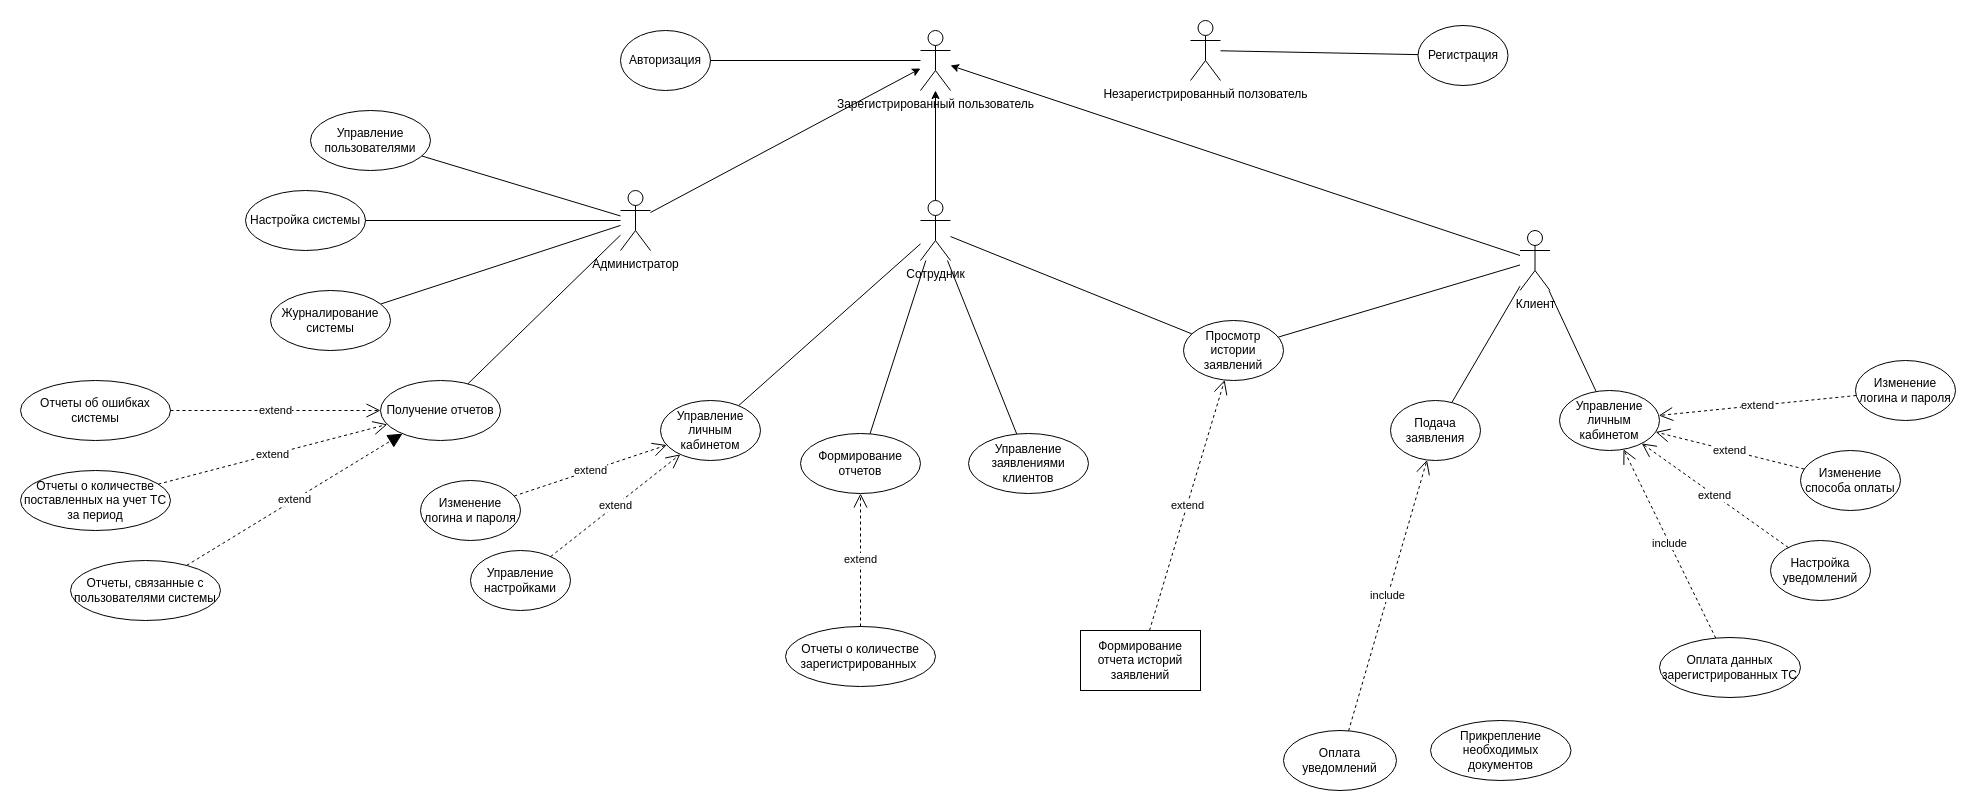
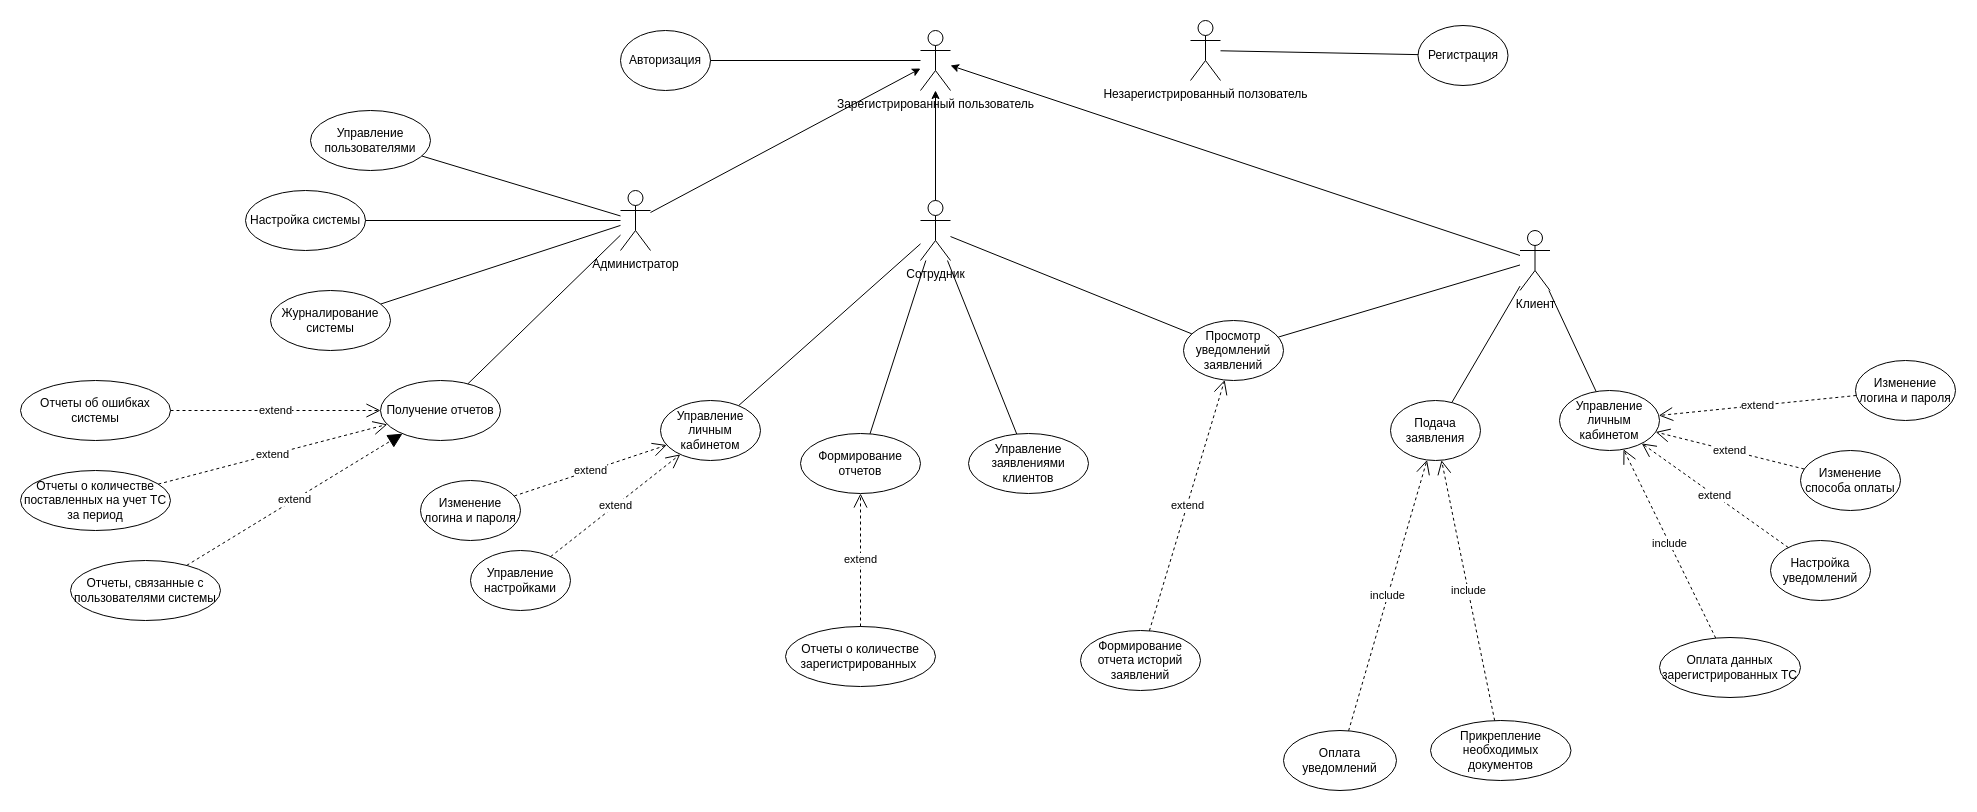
(1234, 351) -> (1234, 351)
none -> (1468, 592)
(1141, 661) -> (1141, 661)
